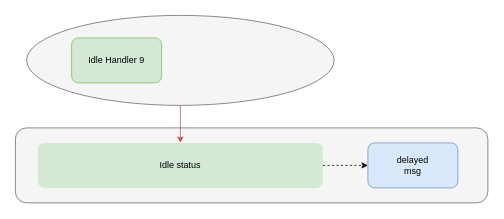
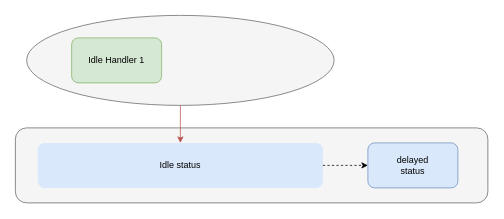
(117, 60) -> (117, 60)
(180, 165) -> (180, 165)
(413, 165) -> (413, 165)
